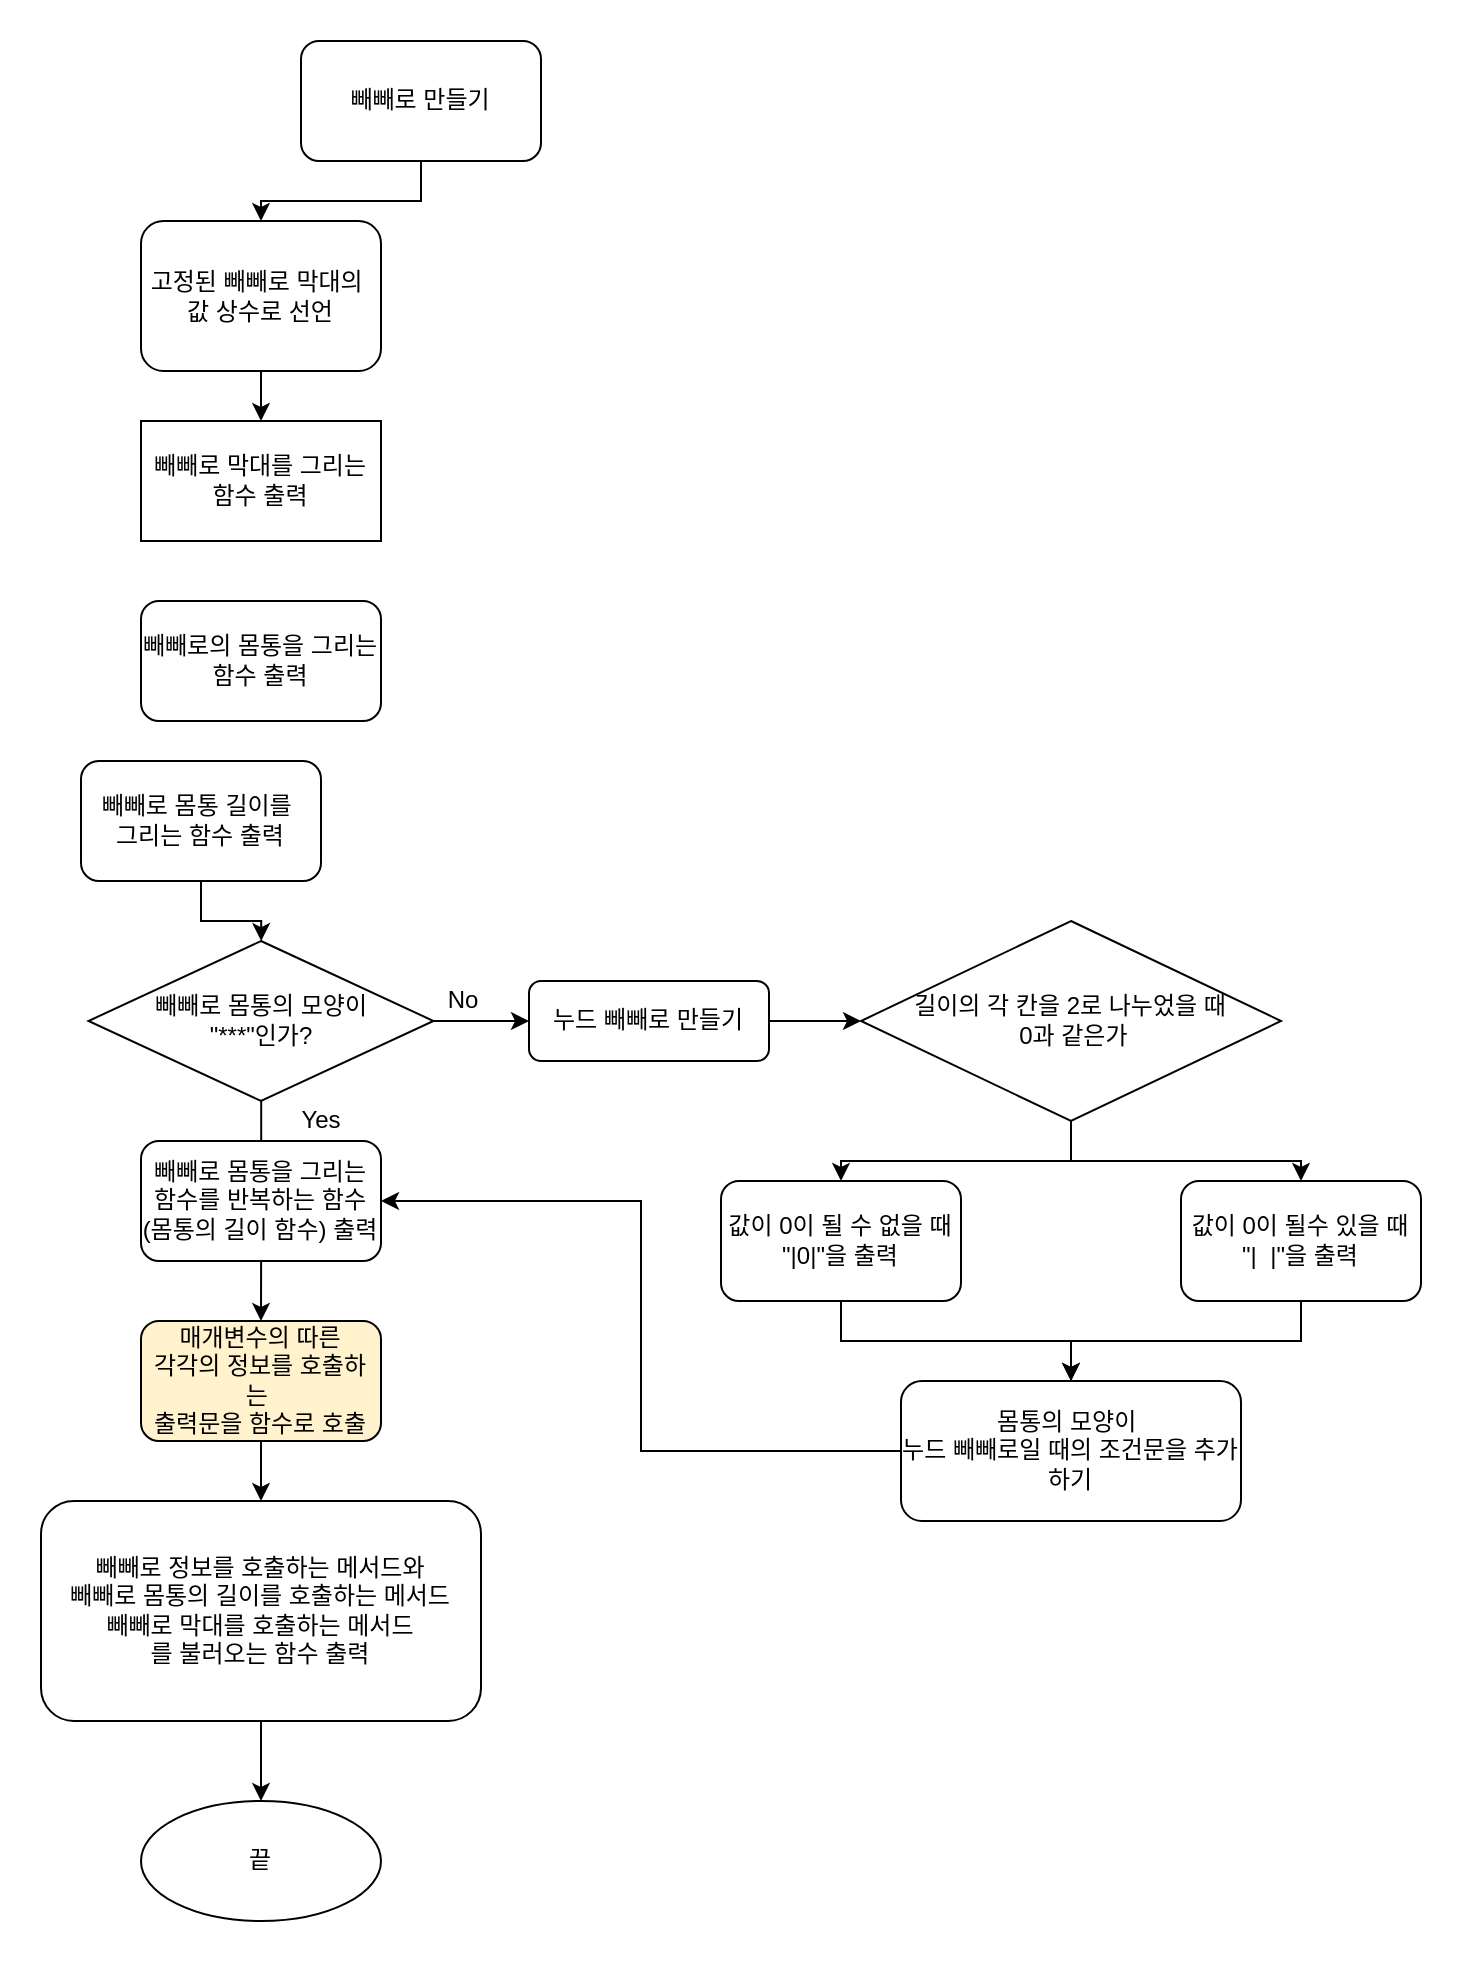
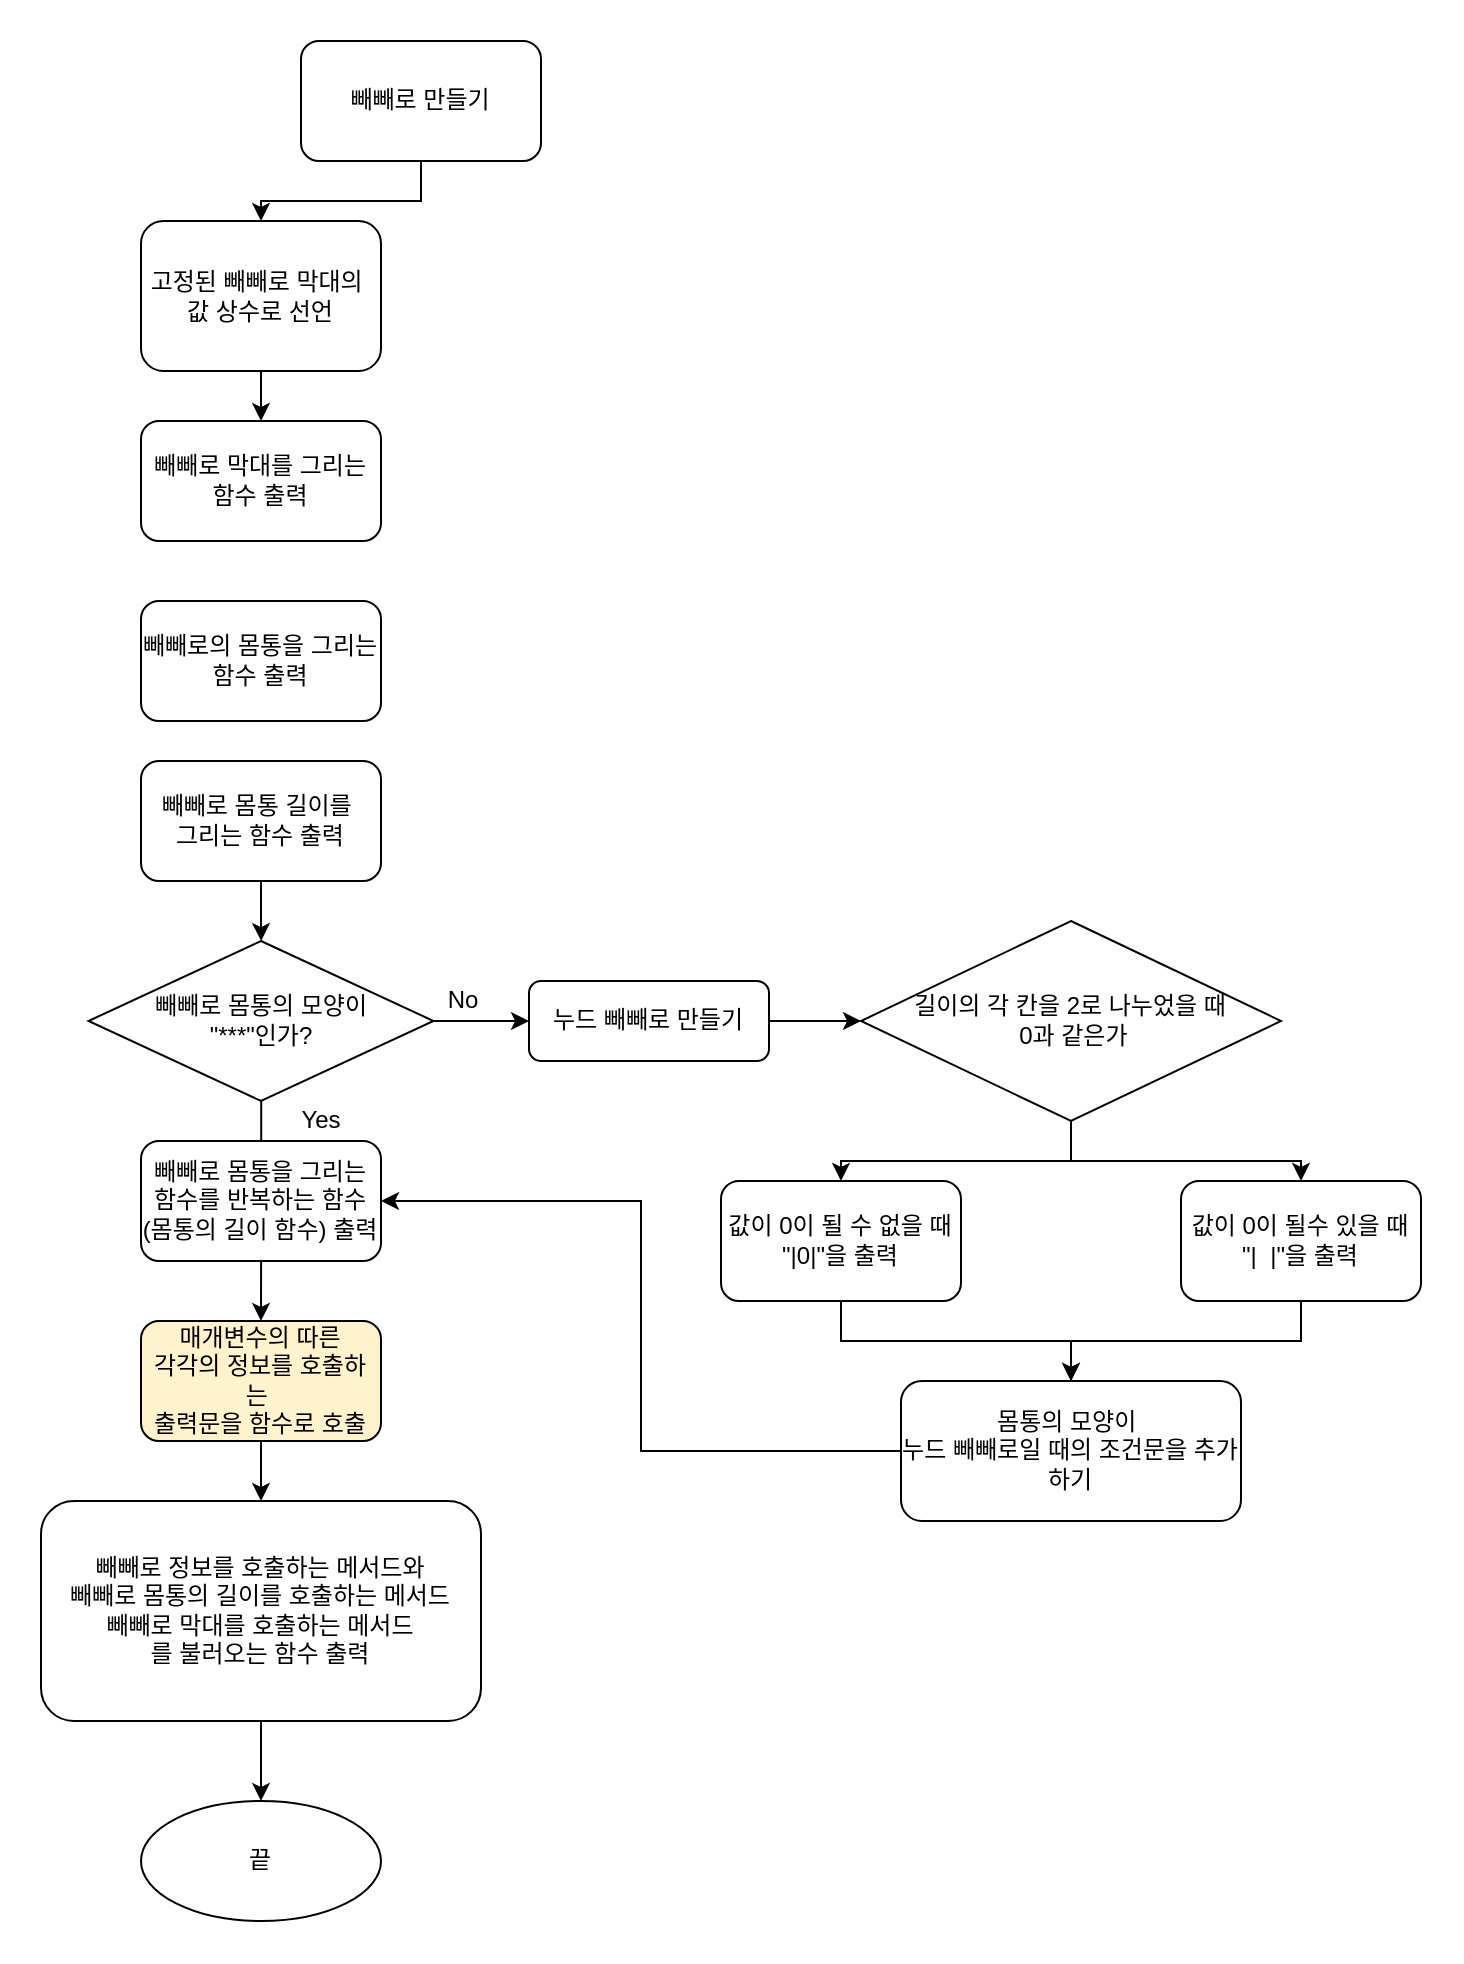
(261, 481) -> (261, 481)
(201, 821) -> (261, 821)
